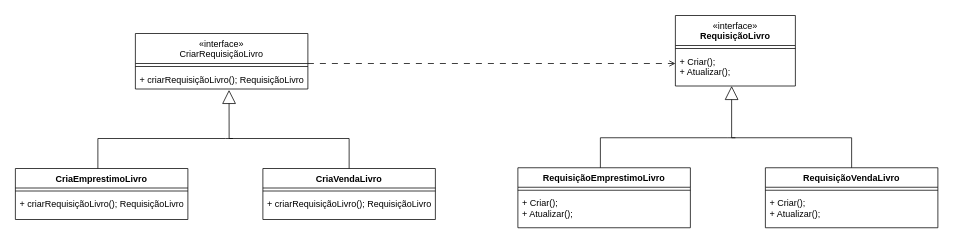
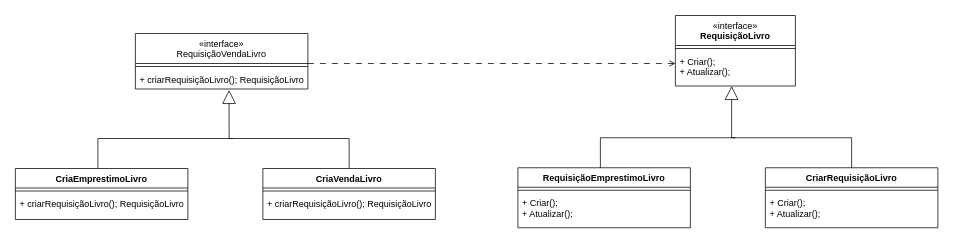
(221, 44) -> (221, 44)
(852, 178) -> (852, 178)
